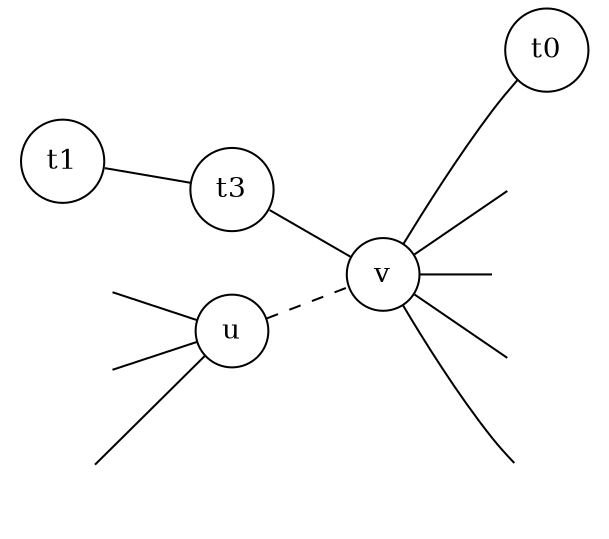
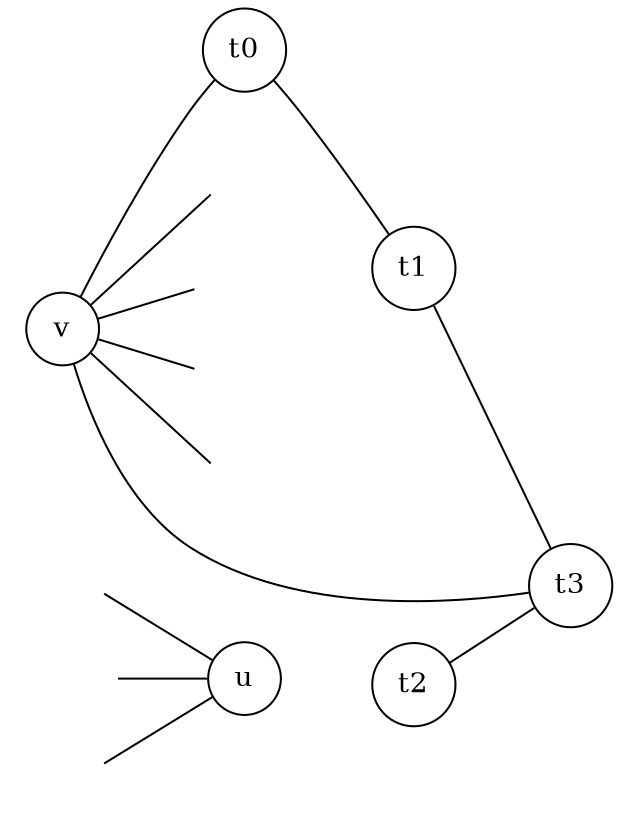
none -> (333, 156)
(308, 303) -> none
none -> (414, 685)
